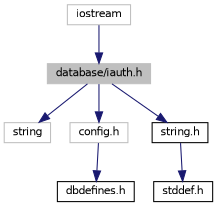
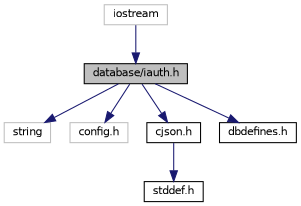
(99, 74) -> (136, 74)
(180, 133) -> (174, 133)
(98, 157) -> (192, 101)
